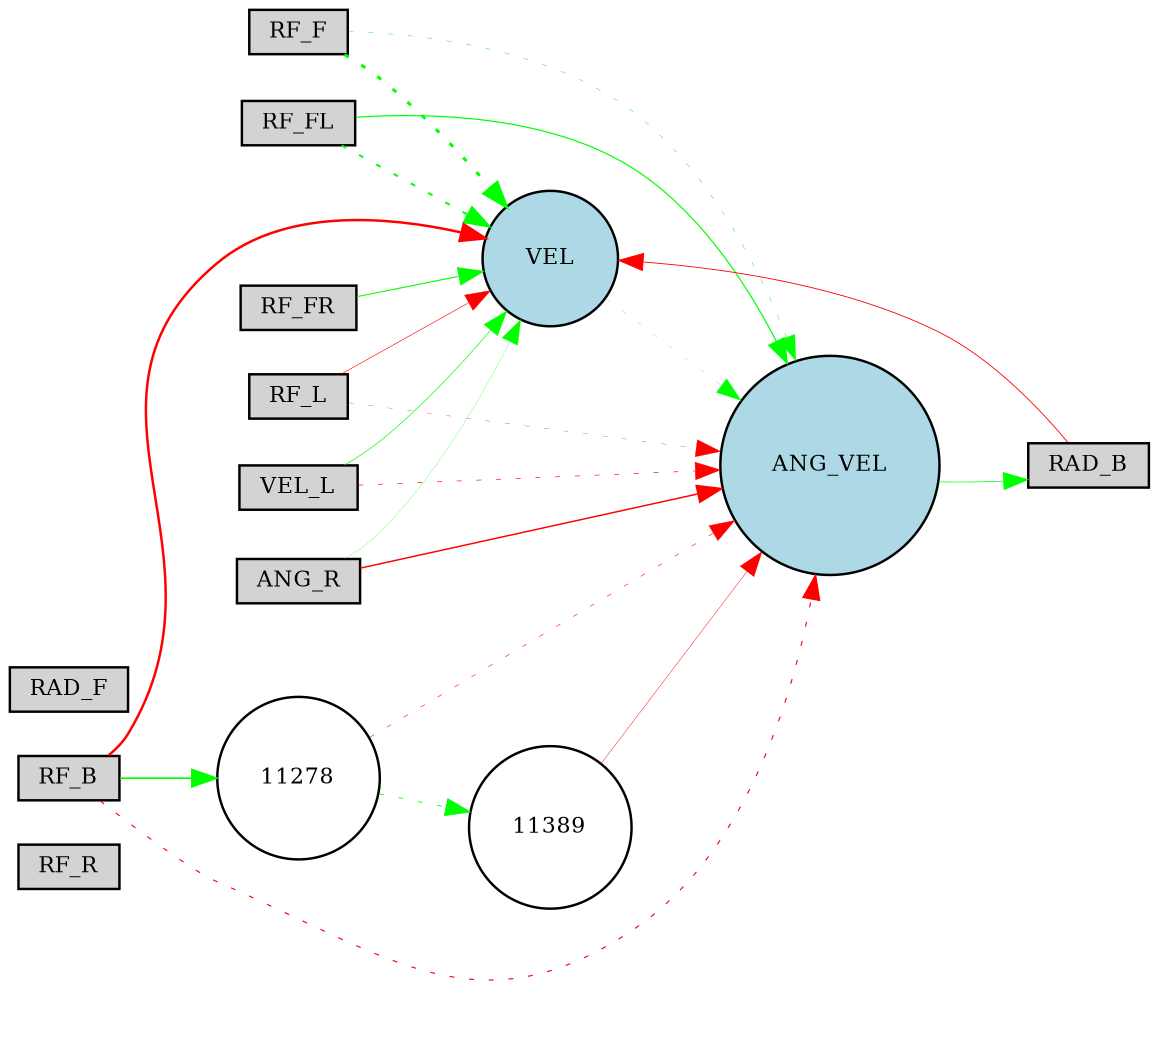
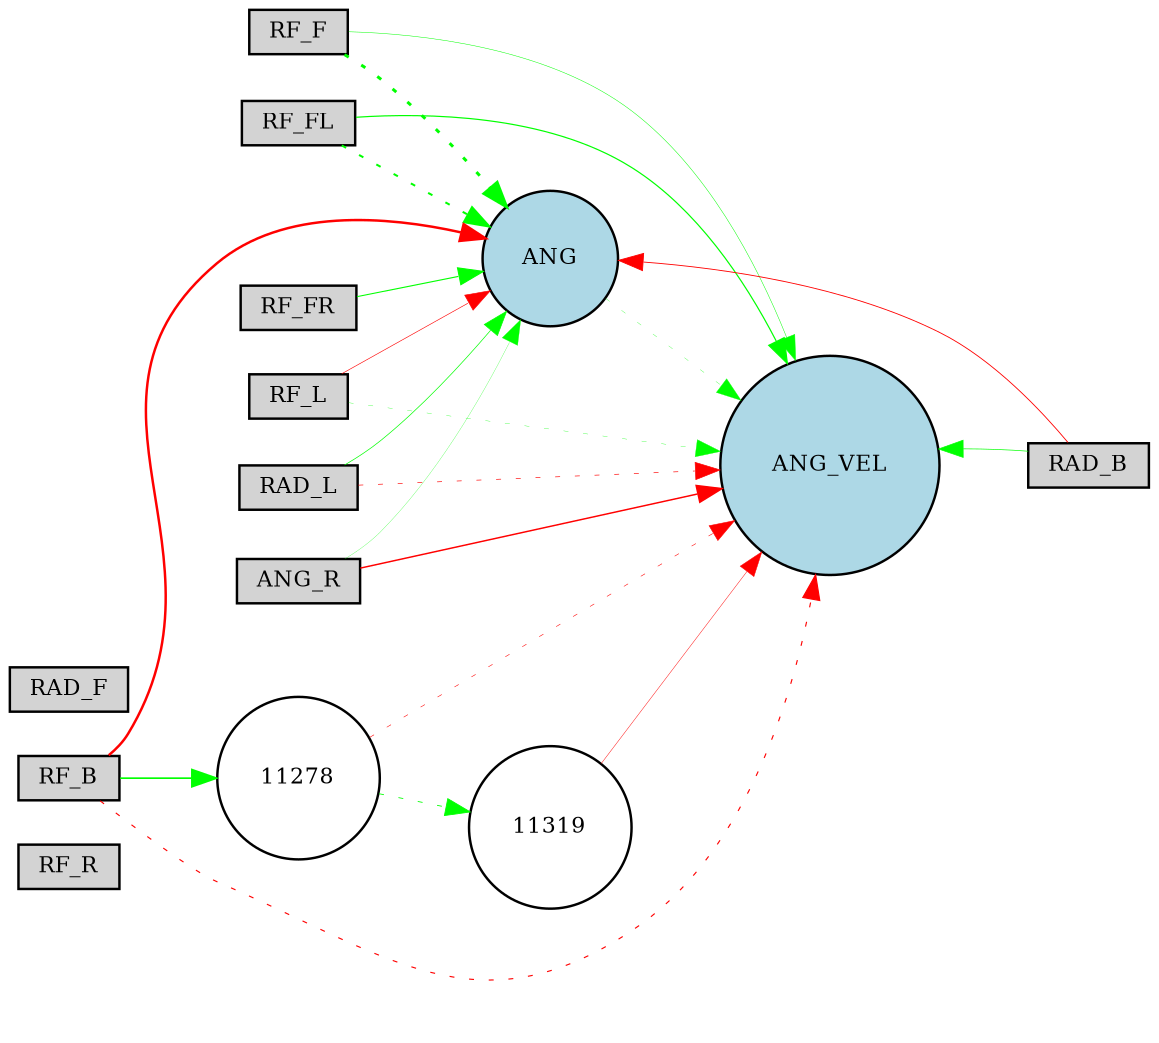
(623, 105) -> (623, 105)
(550, 259) -> (550, 259)
(522, 425) -> (522, 425)
(971, 482) -> (996, 449)
(299, 488) -> (299, 488)
(550, 827) -> (550, 827)
